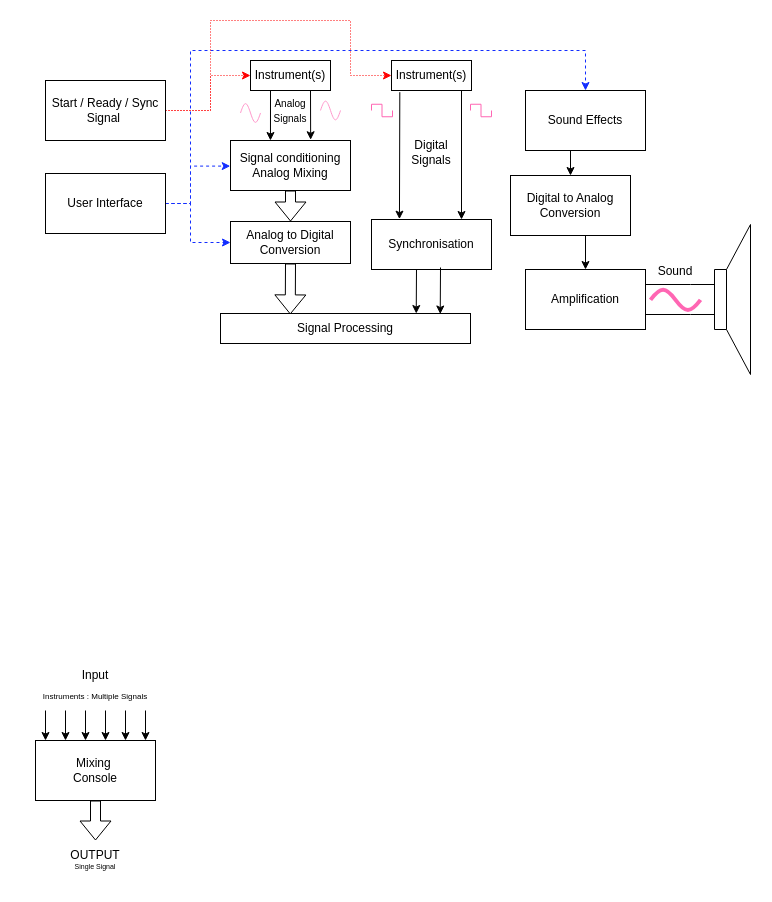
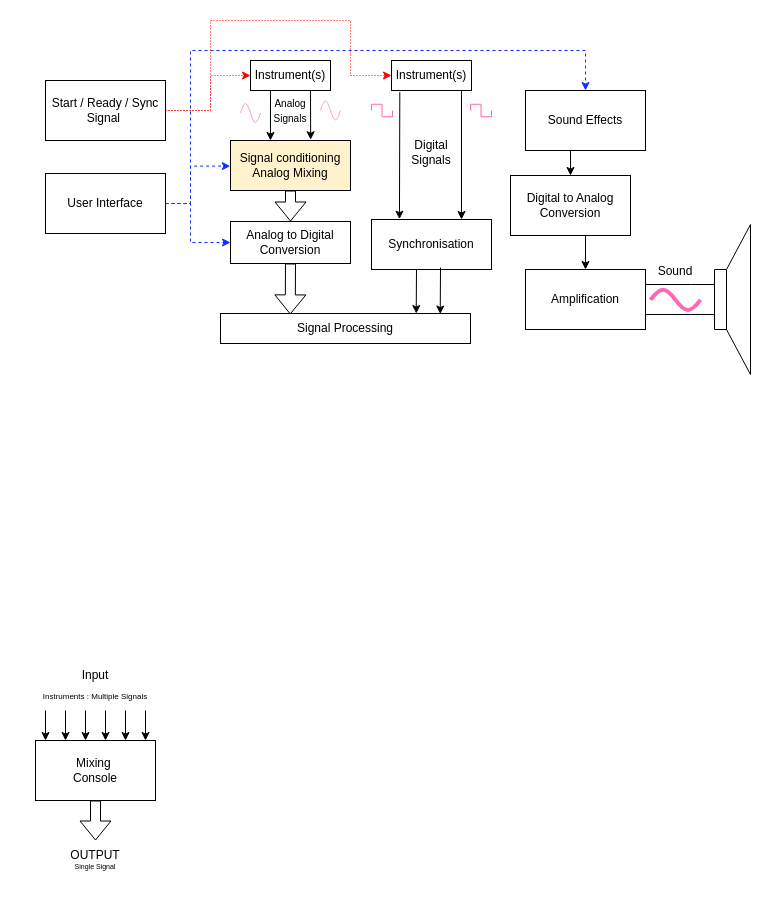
(291, 166) -> (291, 166)
